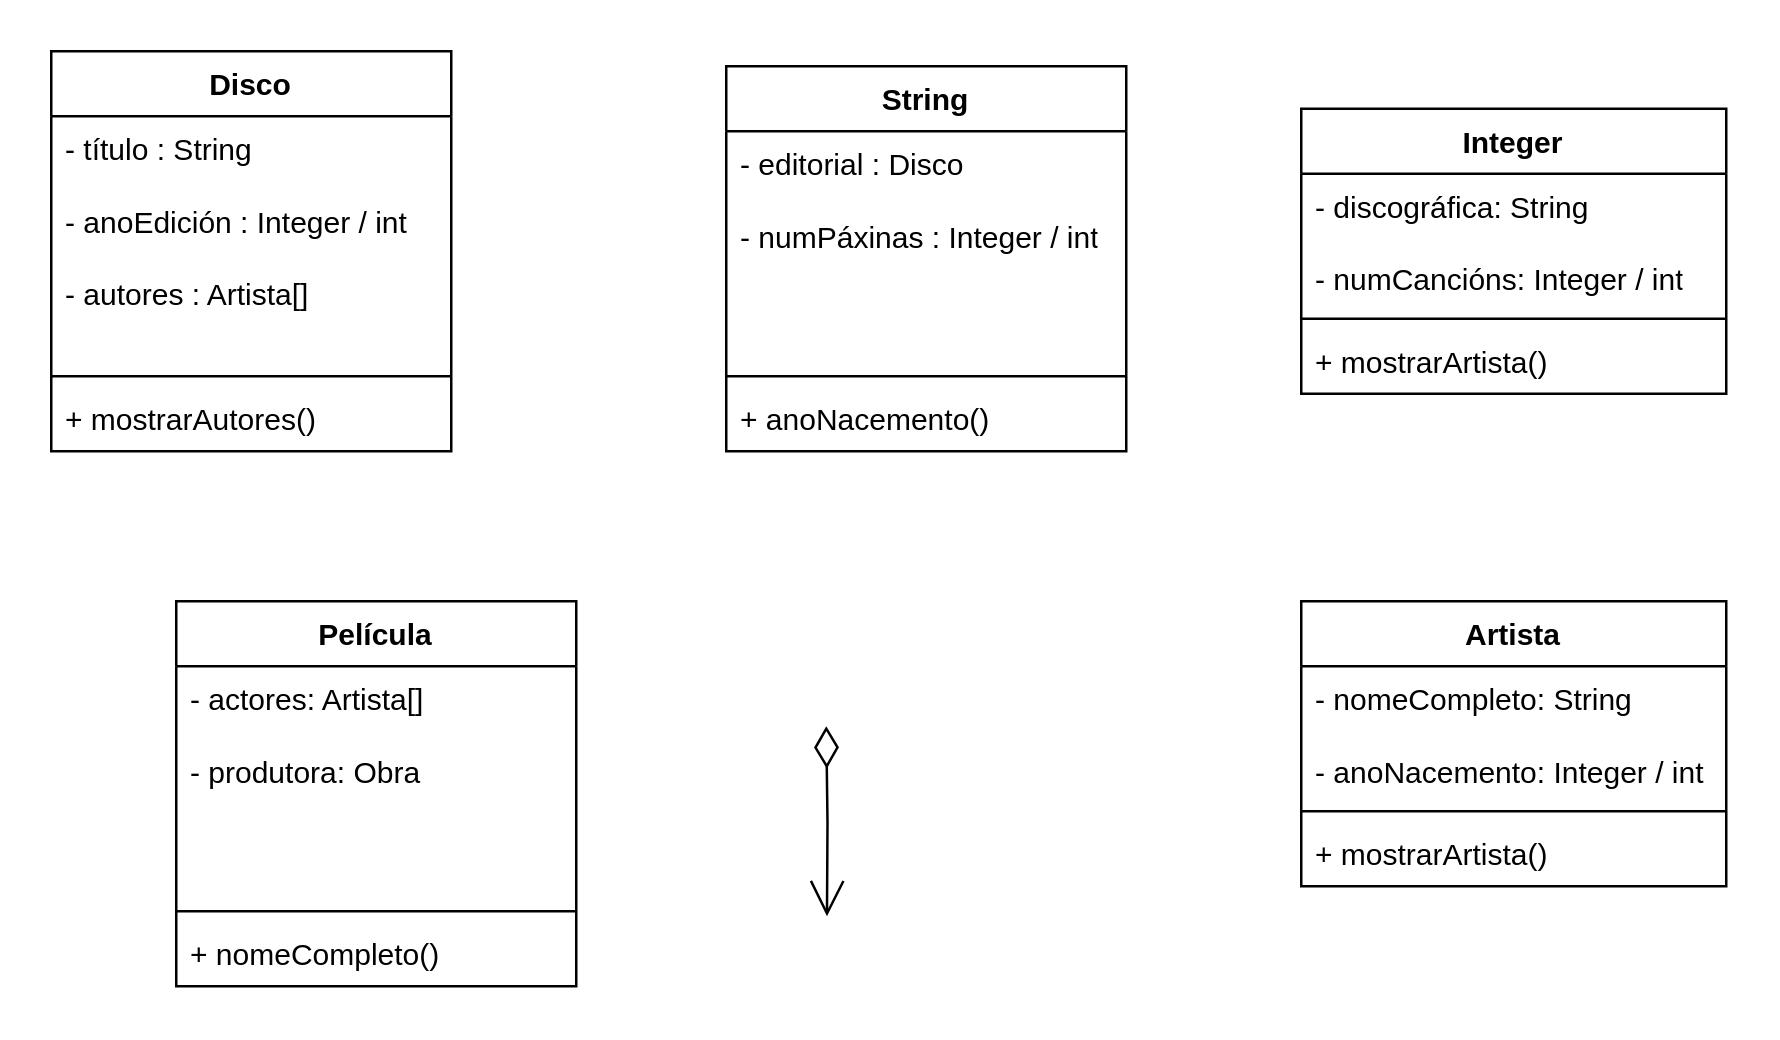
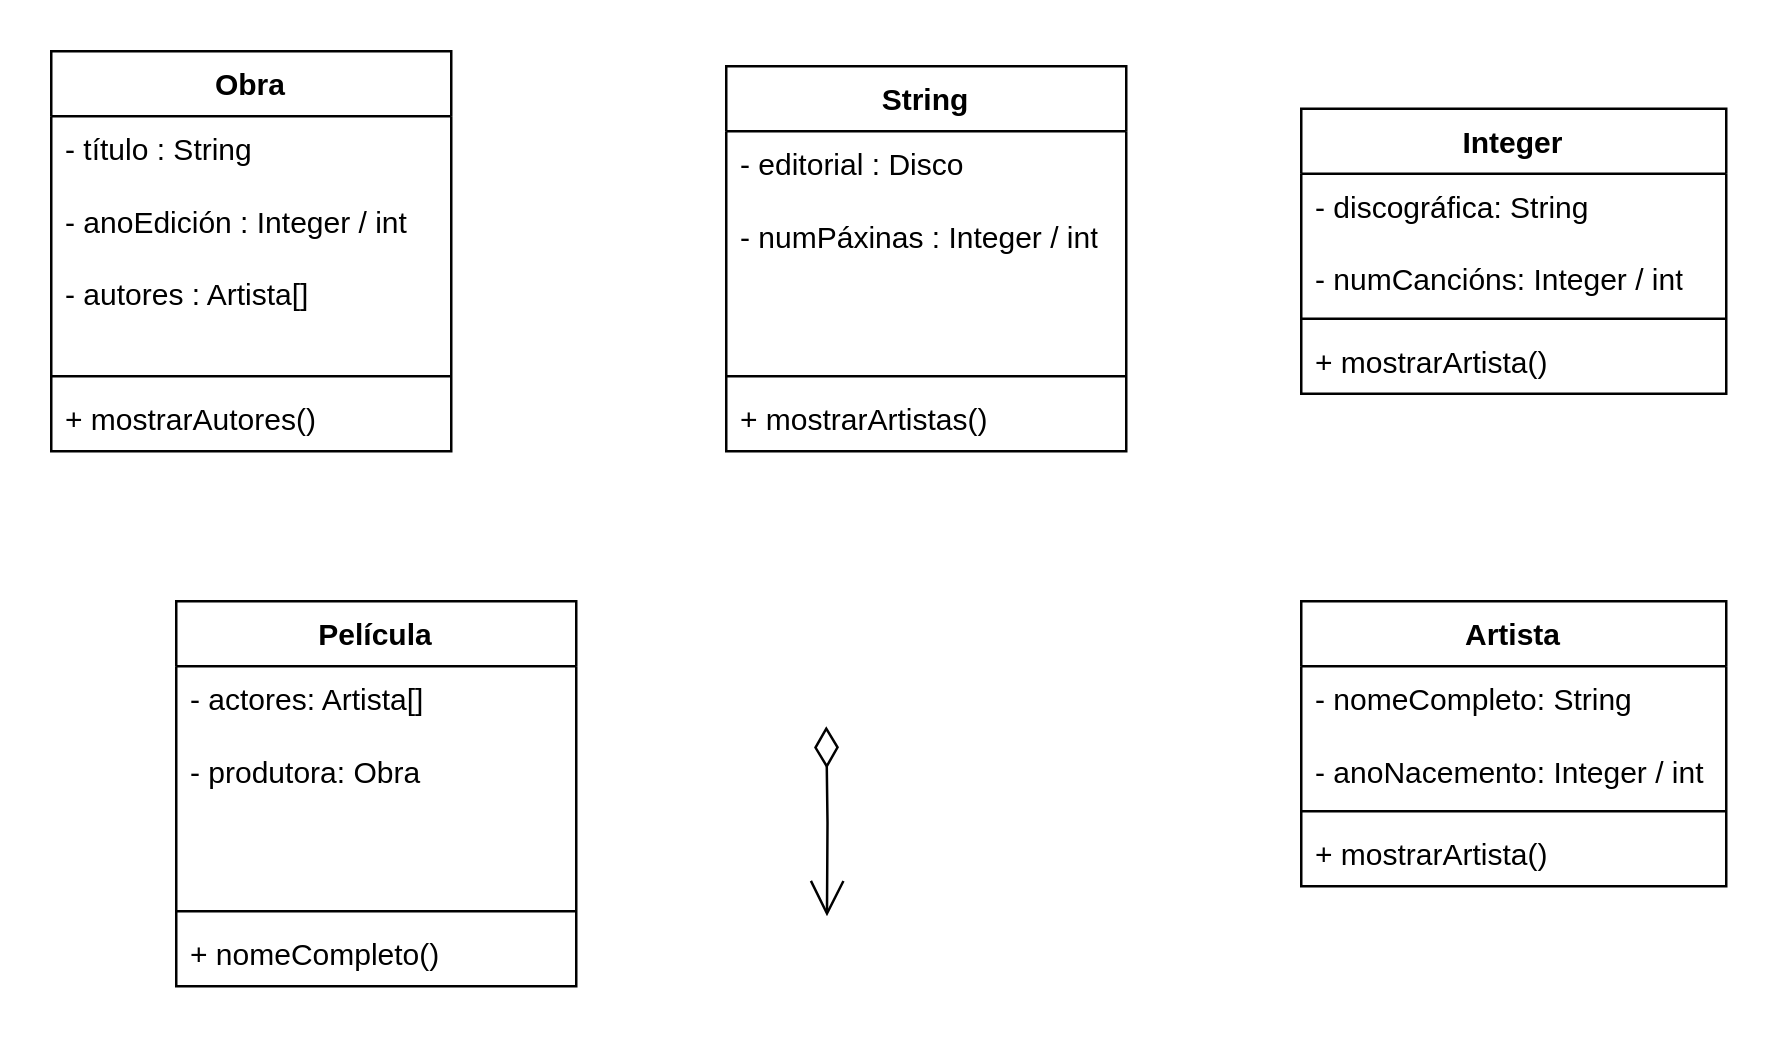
(251, 87) -> (251, 87)
(872, 422) -> (893, 422)
